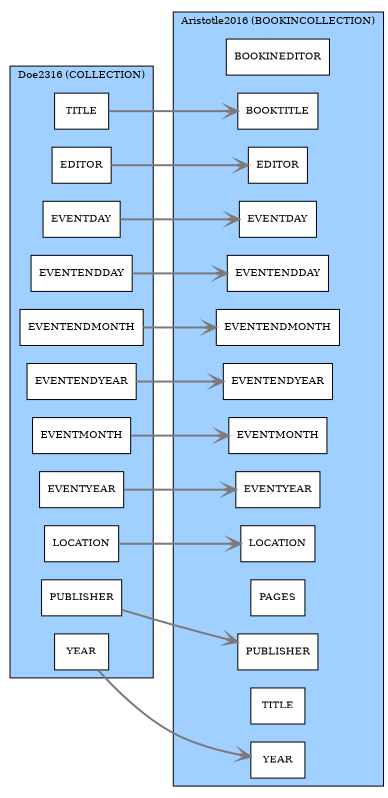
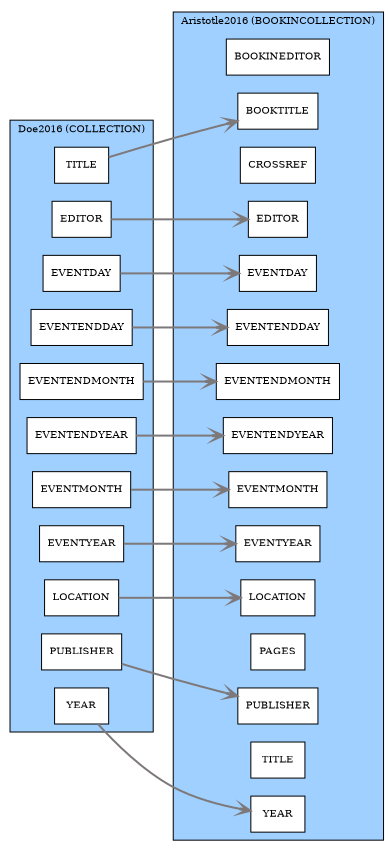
(82, 76) -> (82, 130)
none -> (278, 165)
